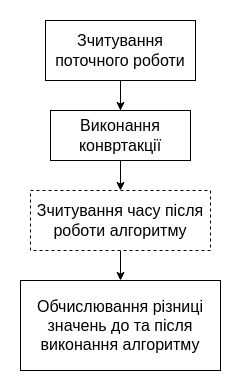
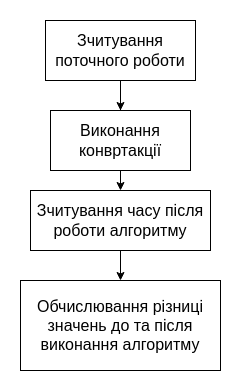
(121, 136) -> (121, 141)
(121, 221) -> (121, 221)
